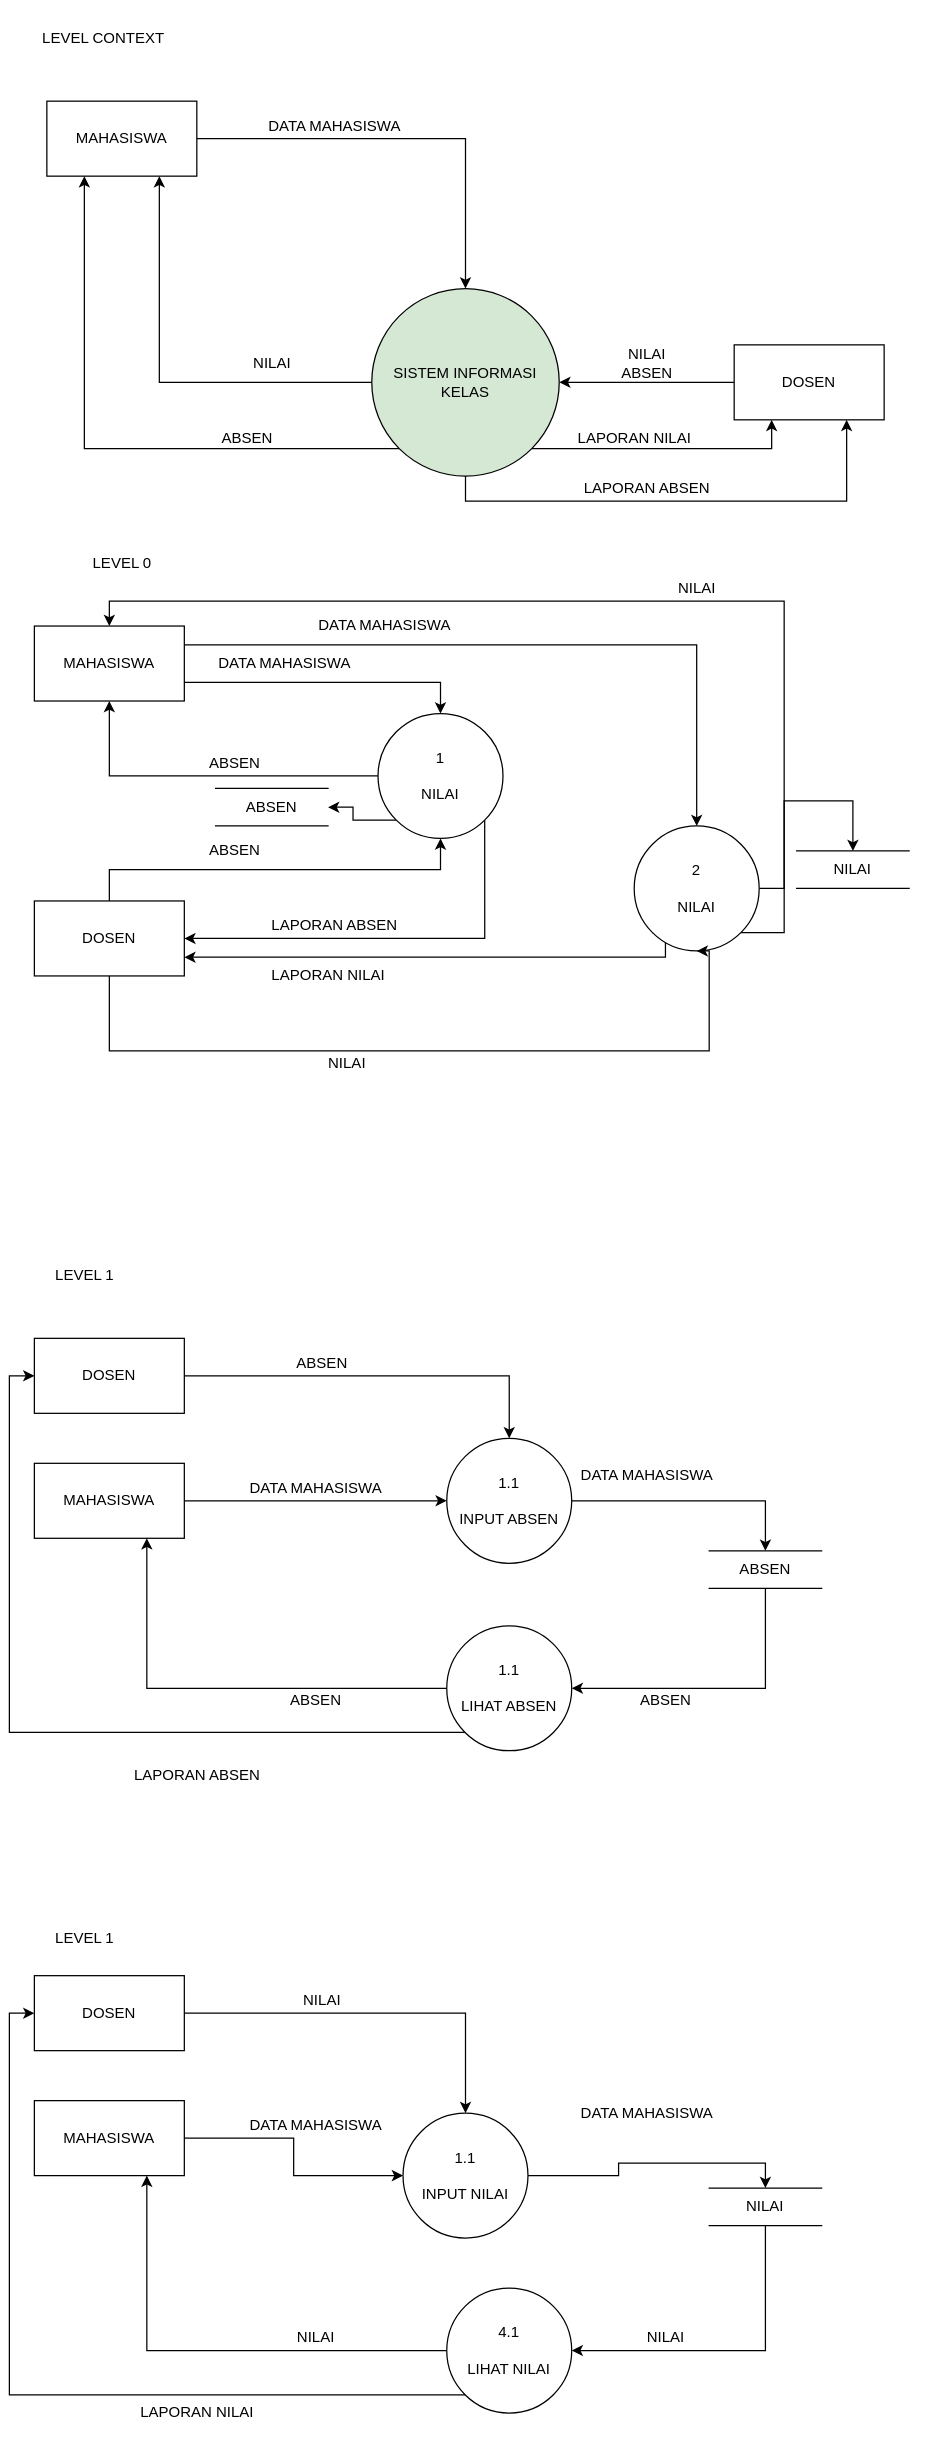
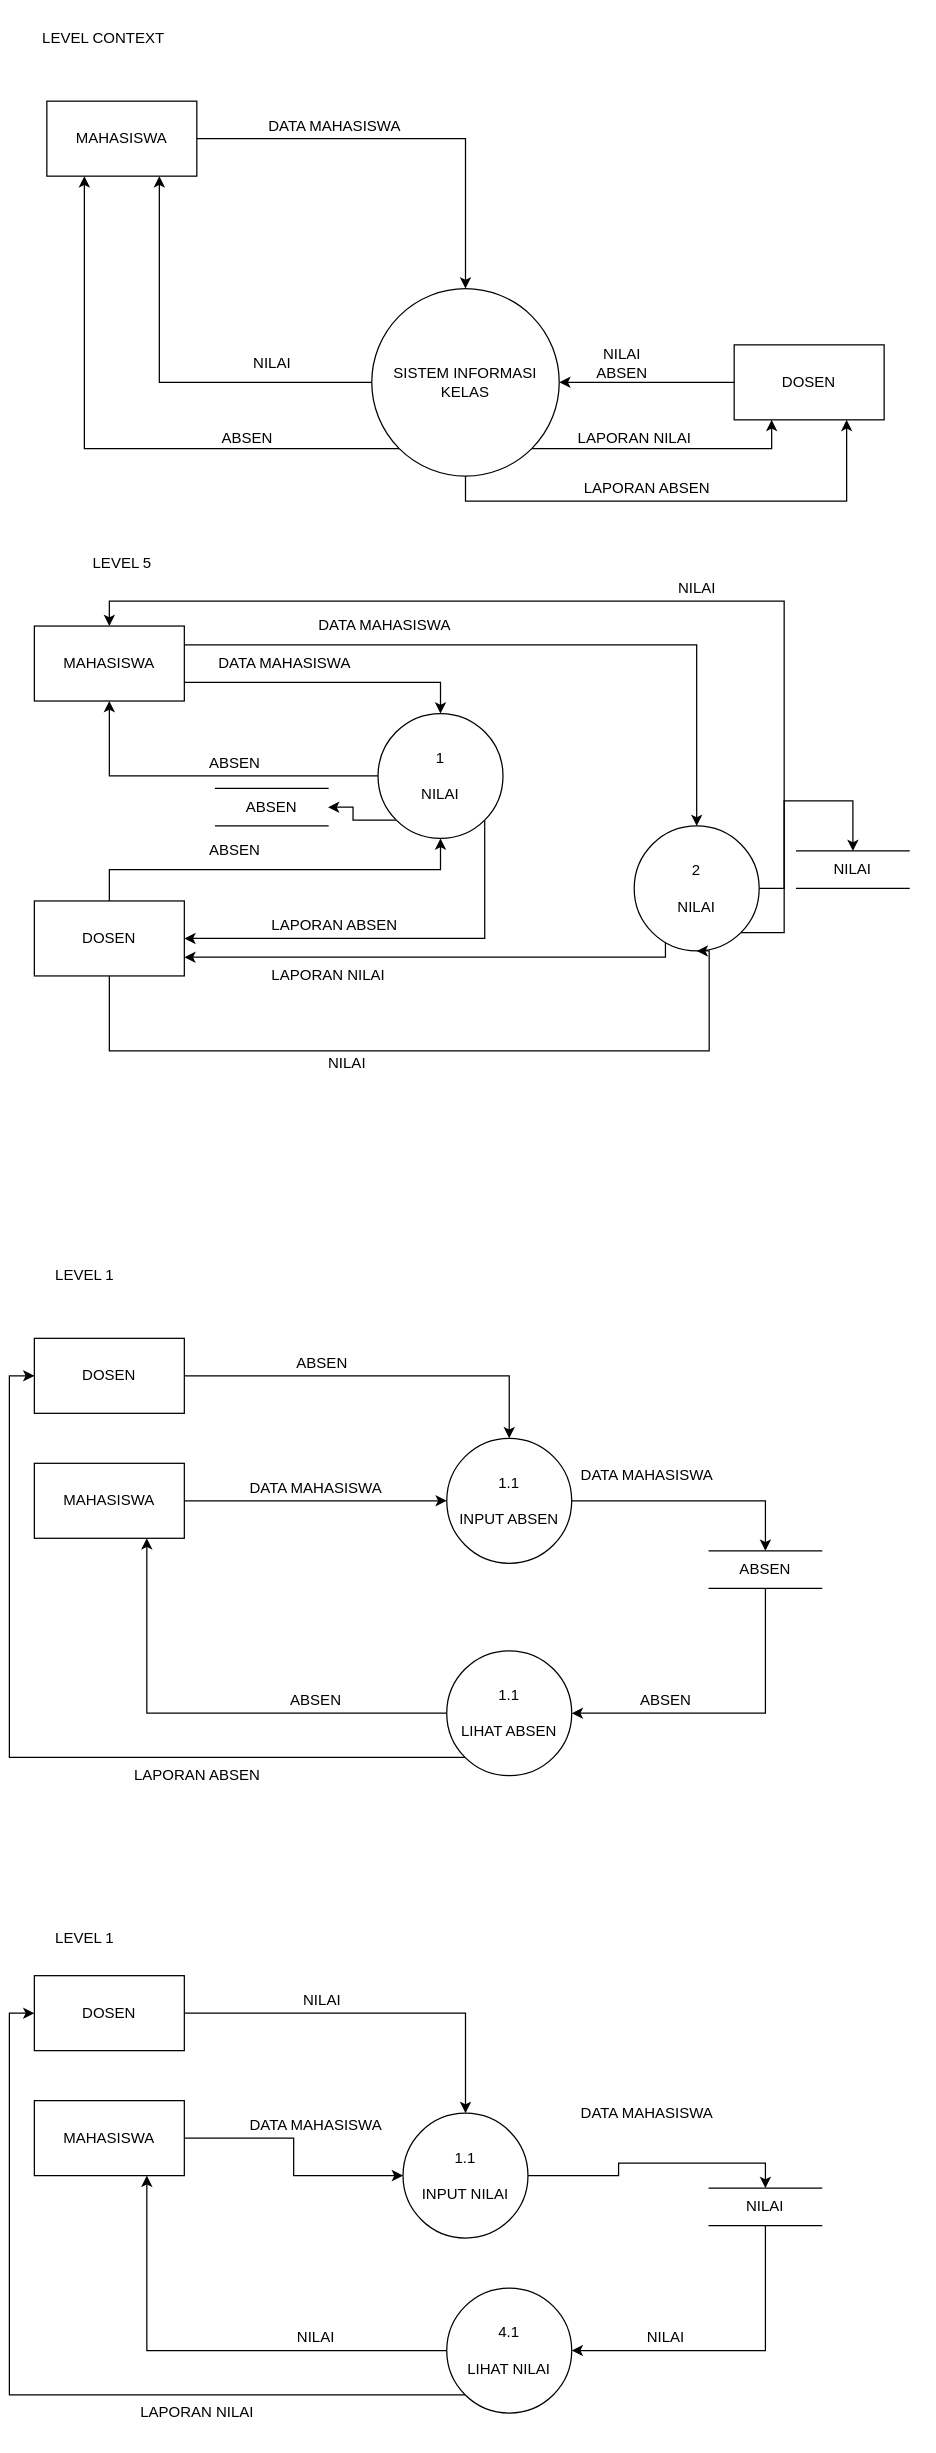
(647, 363) -> (622, 363)
(466, 382) -> (466, 382)
(123, 563) -> (123, 563)
(509, 1688) -> (509, 1713)
